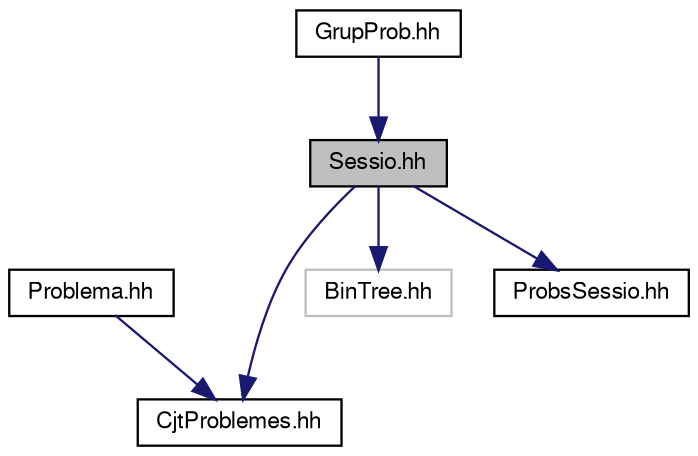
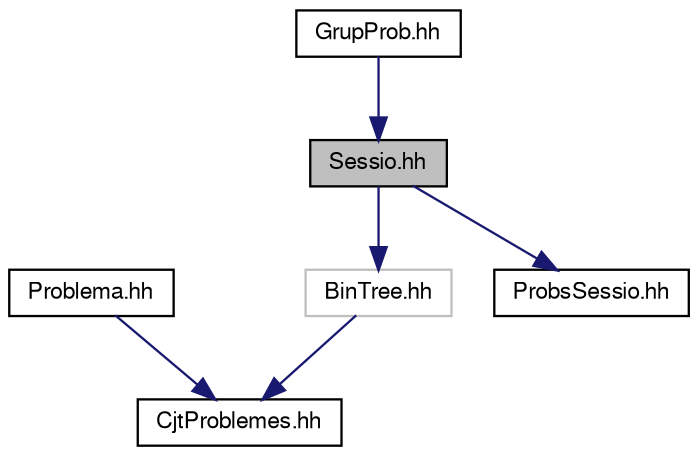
(285, 272) -> (318, 350)
